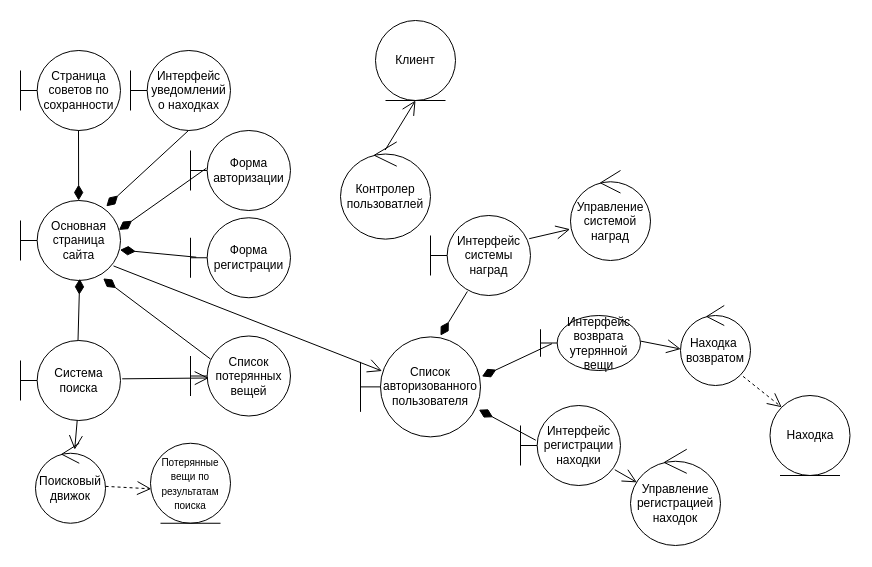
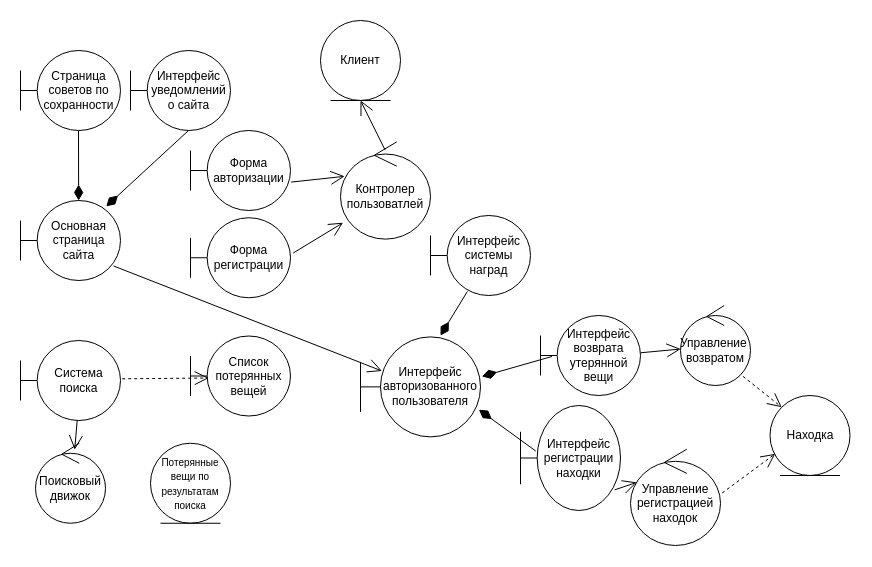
(416, 61) -> (361, 61)
(189, 91) -> (189, 91)
none -> (316, 179)
(169, 194) -> none
(611, 216) -> none
(548, 234) -> none
none -> (317, 238)
(165, 254) -> none
(79, 317) -> none
(163, 324) -> none
(591, 343) -> (591, 356)
(716, 351) -> (716, 351)
(164, 378) -> (164, 378)
(431, 387) -> (431, 387)
(571, 446) -> (571, 458)
none -> (747, 474)
(127, 488) -> none
